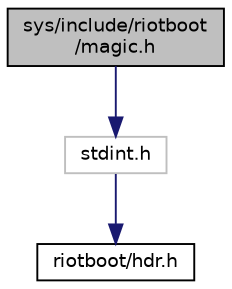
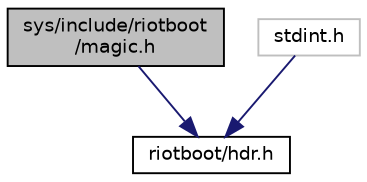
(116, 92) -> (162, 94)
